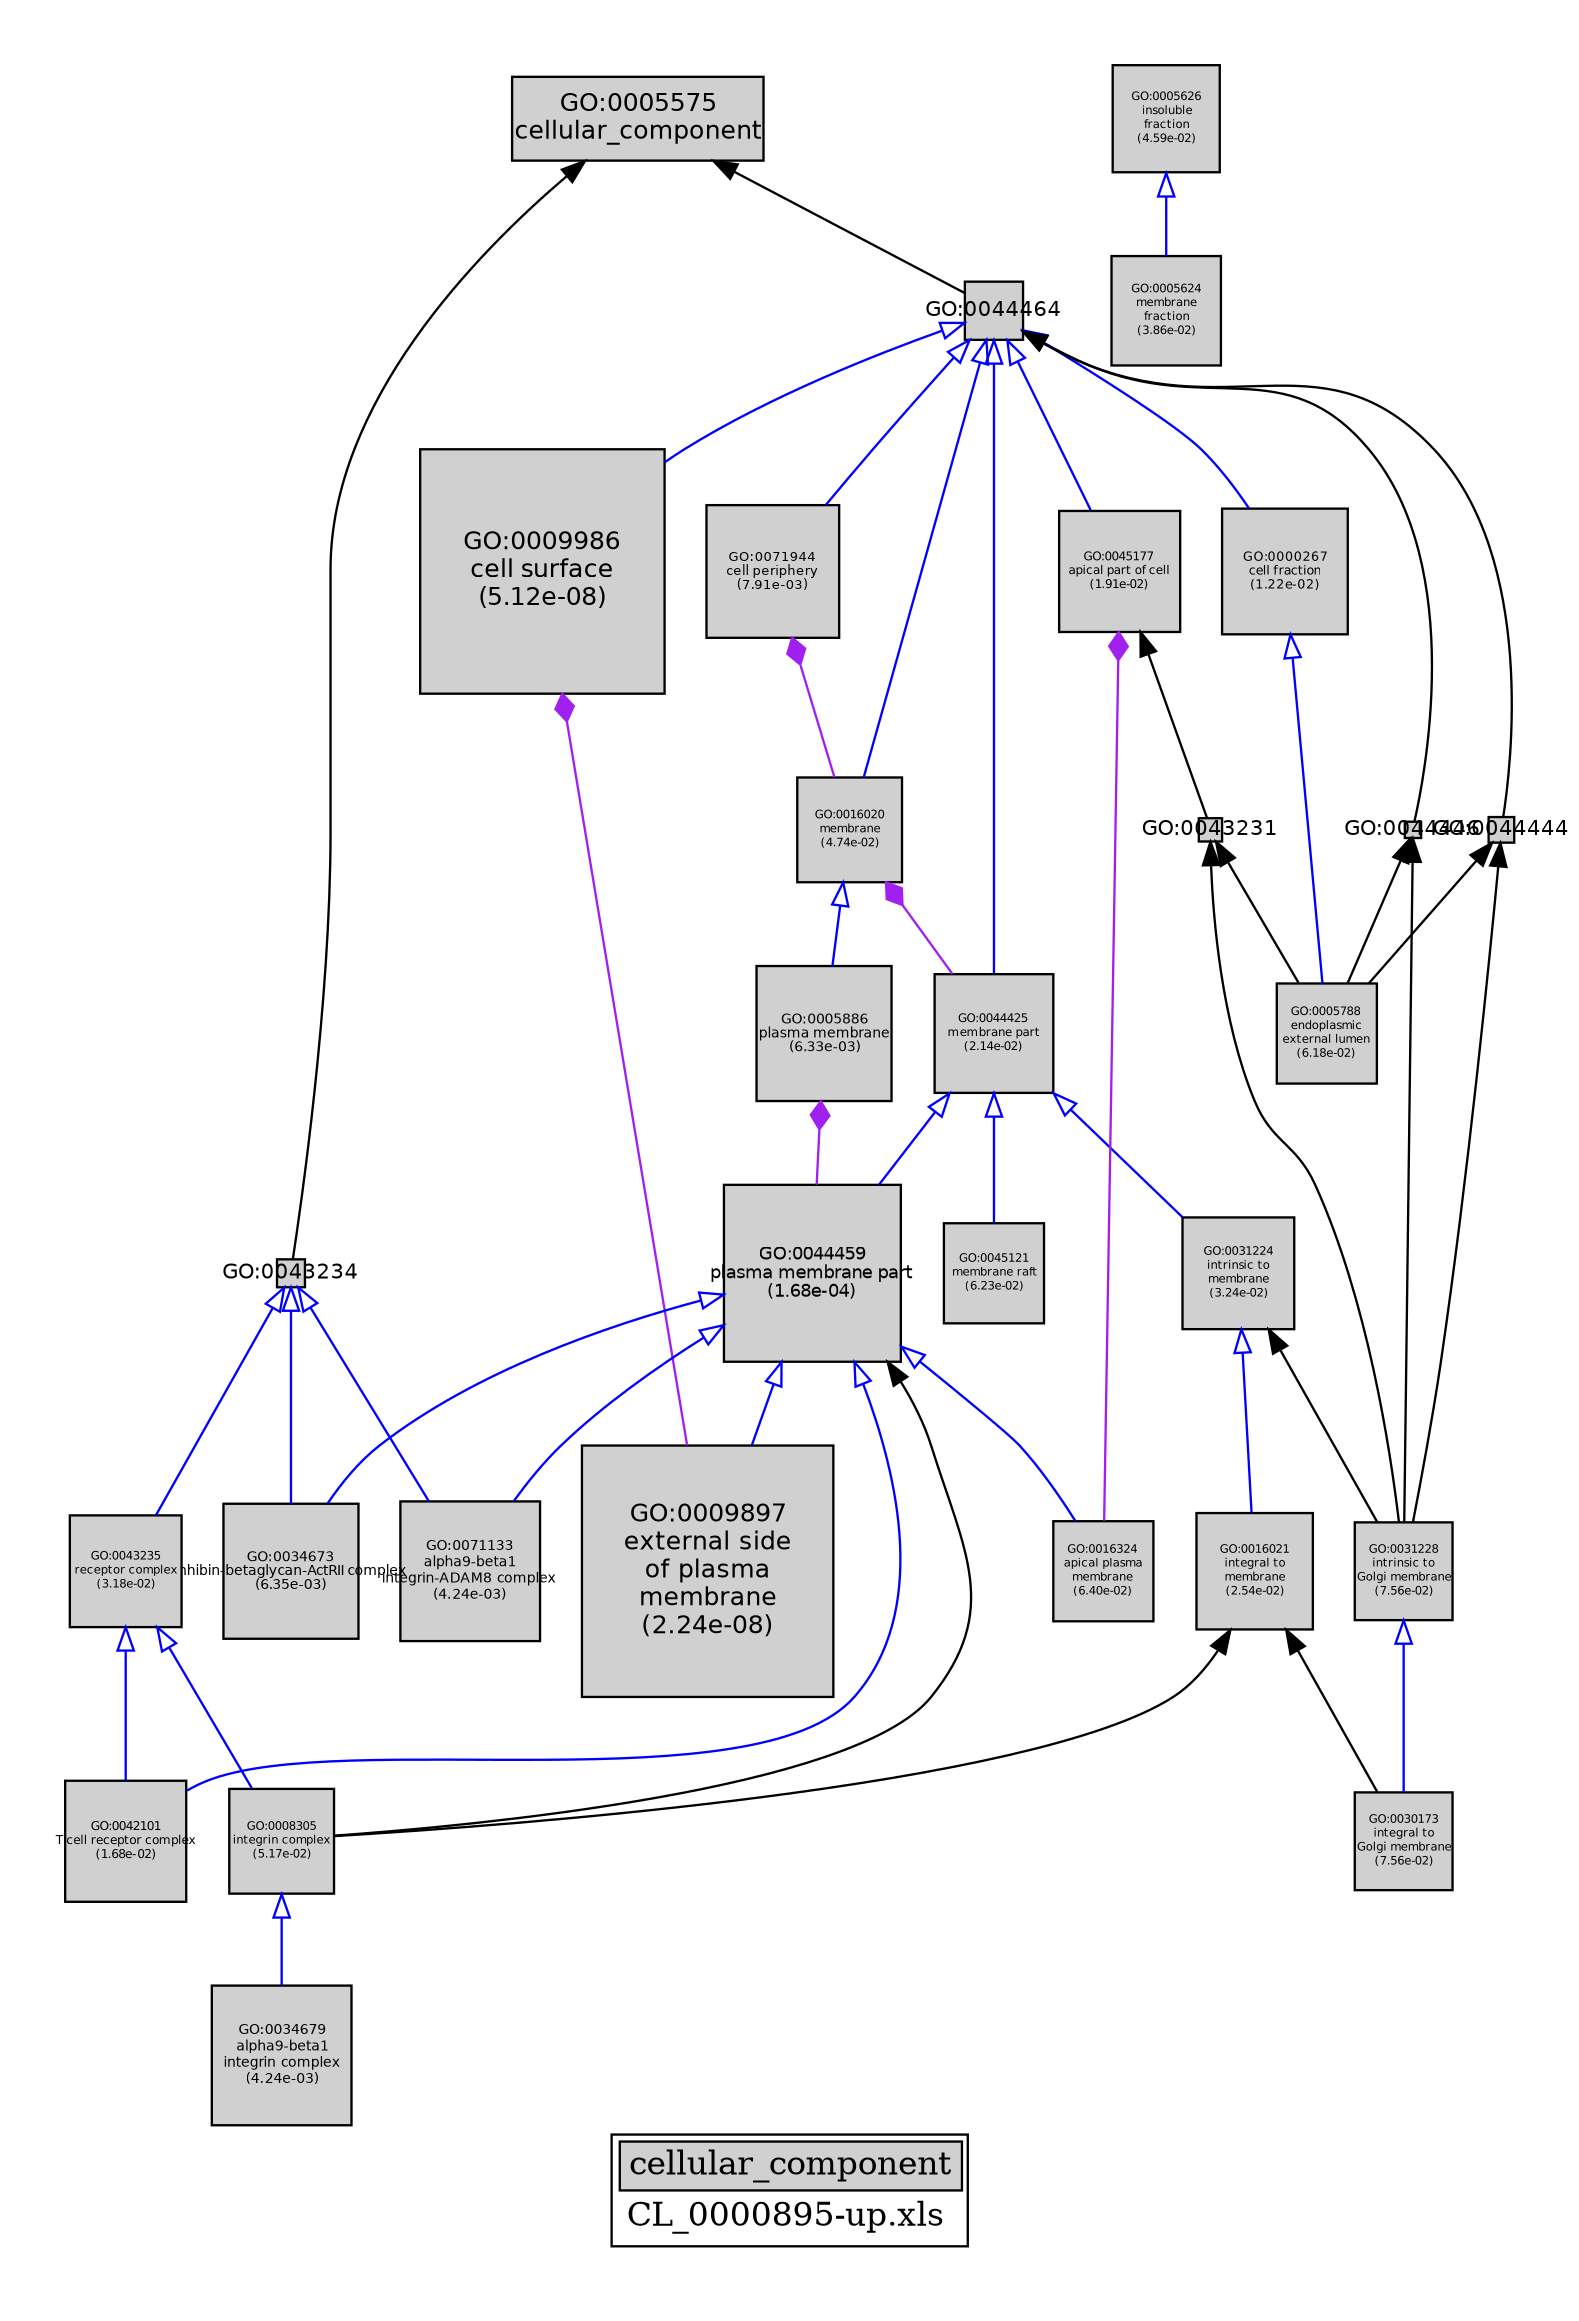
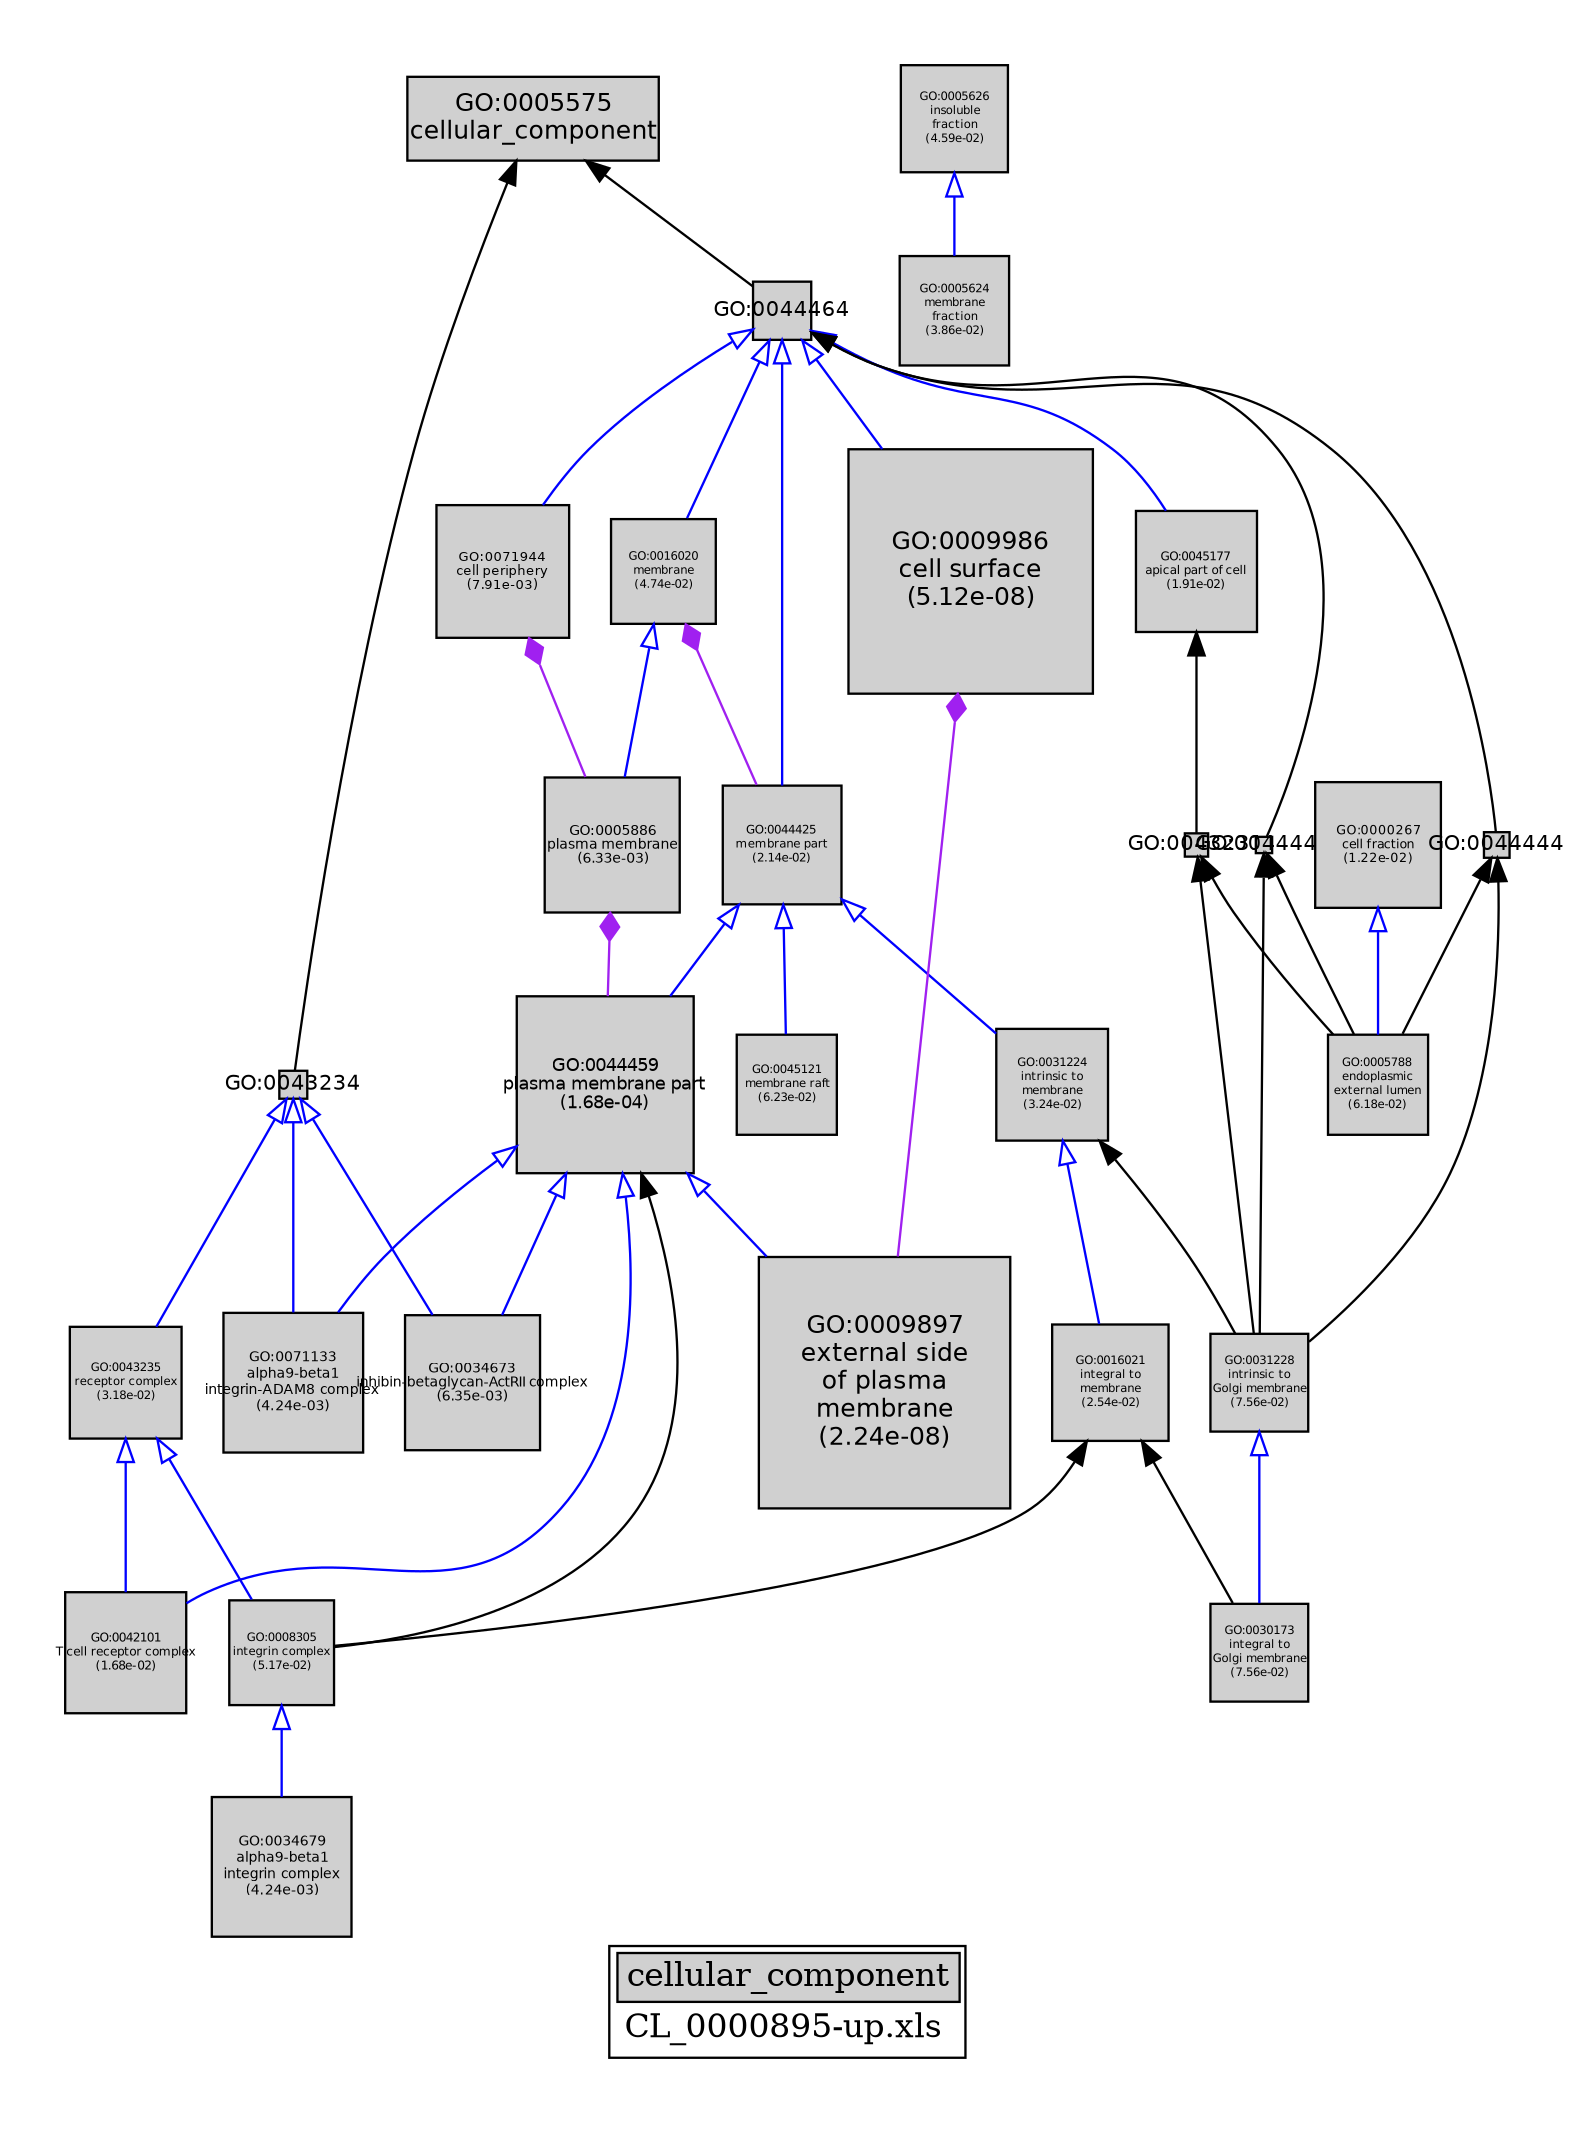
(1156, 414) -> none
(817, 721) -> (563, 721)
(1103, 1571) -> none
